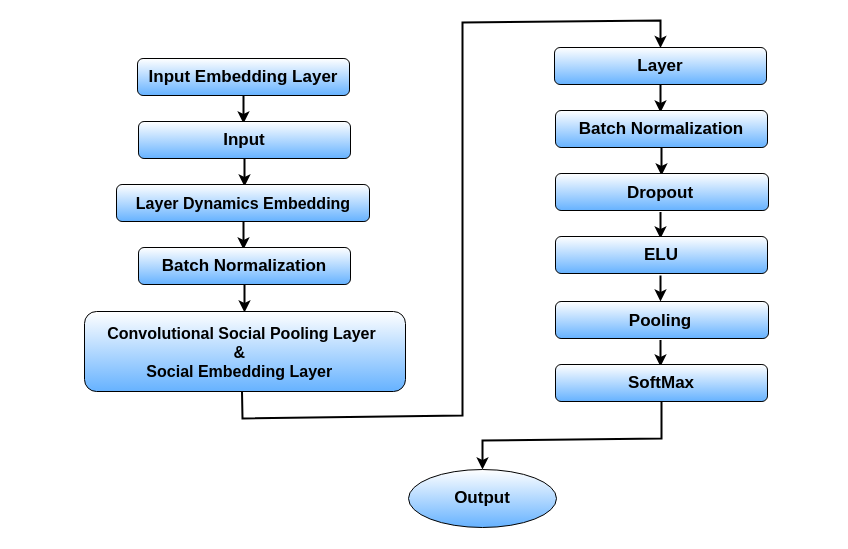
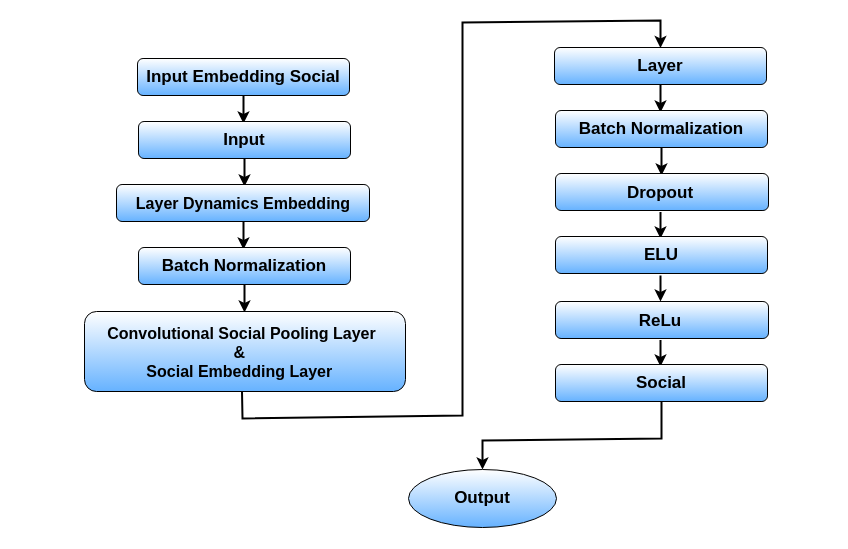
(244, 78) -> (244, 78)
(661, 322) -> (661, 322)
(662, 384) -> (662, 384)
